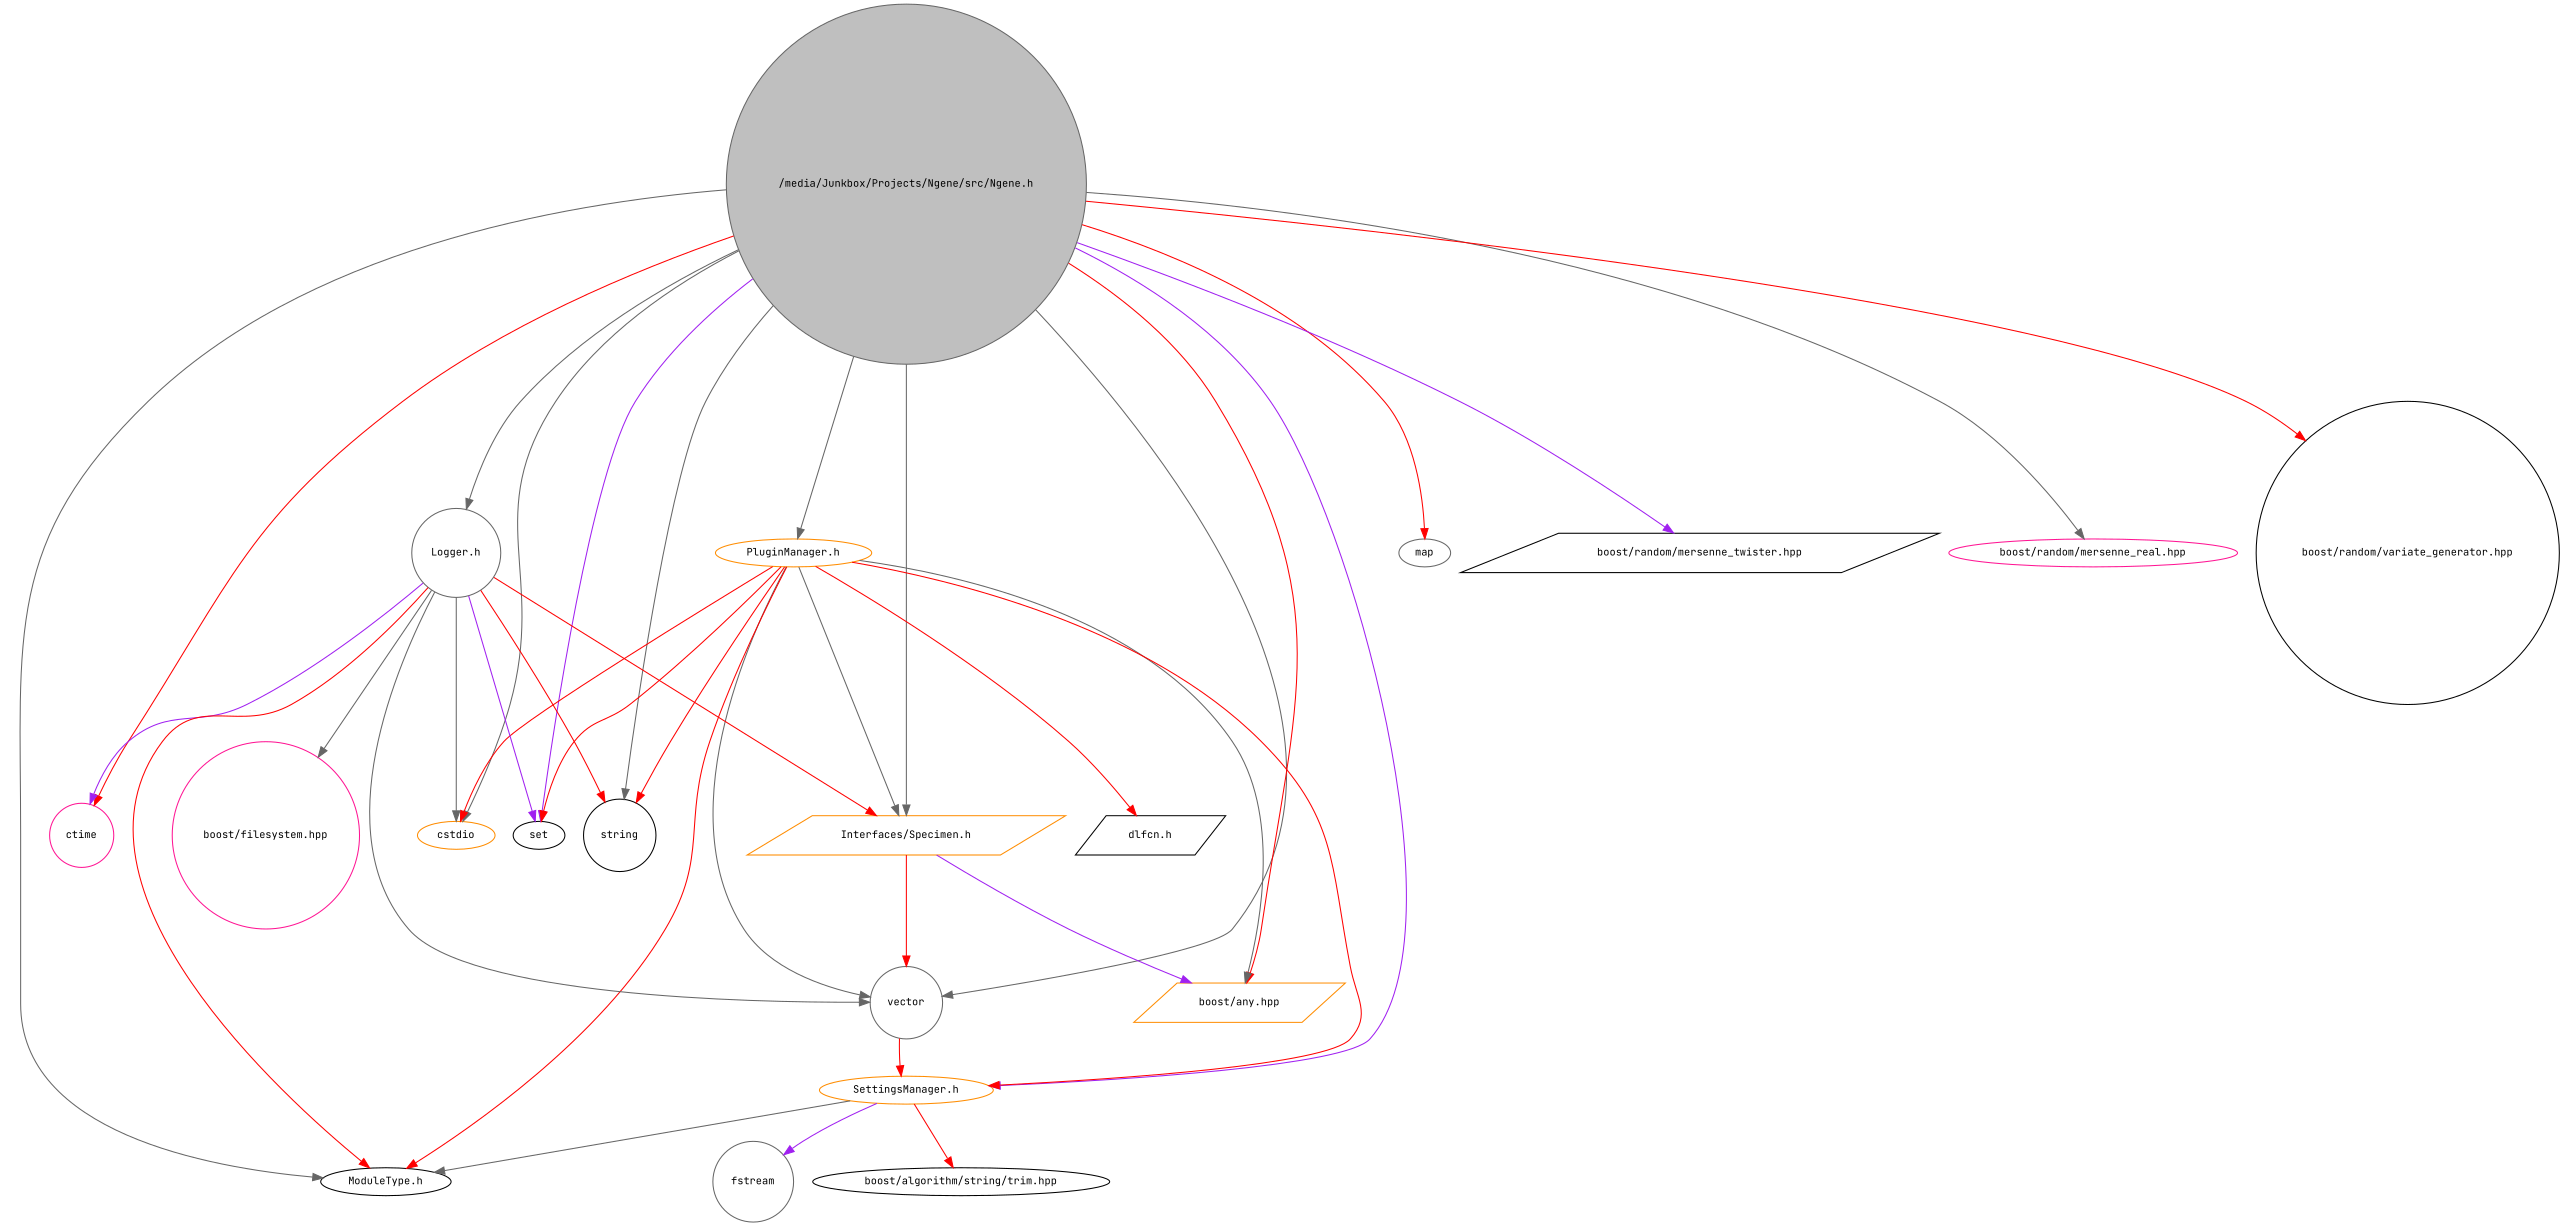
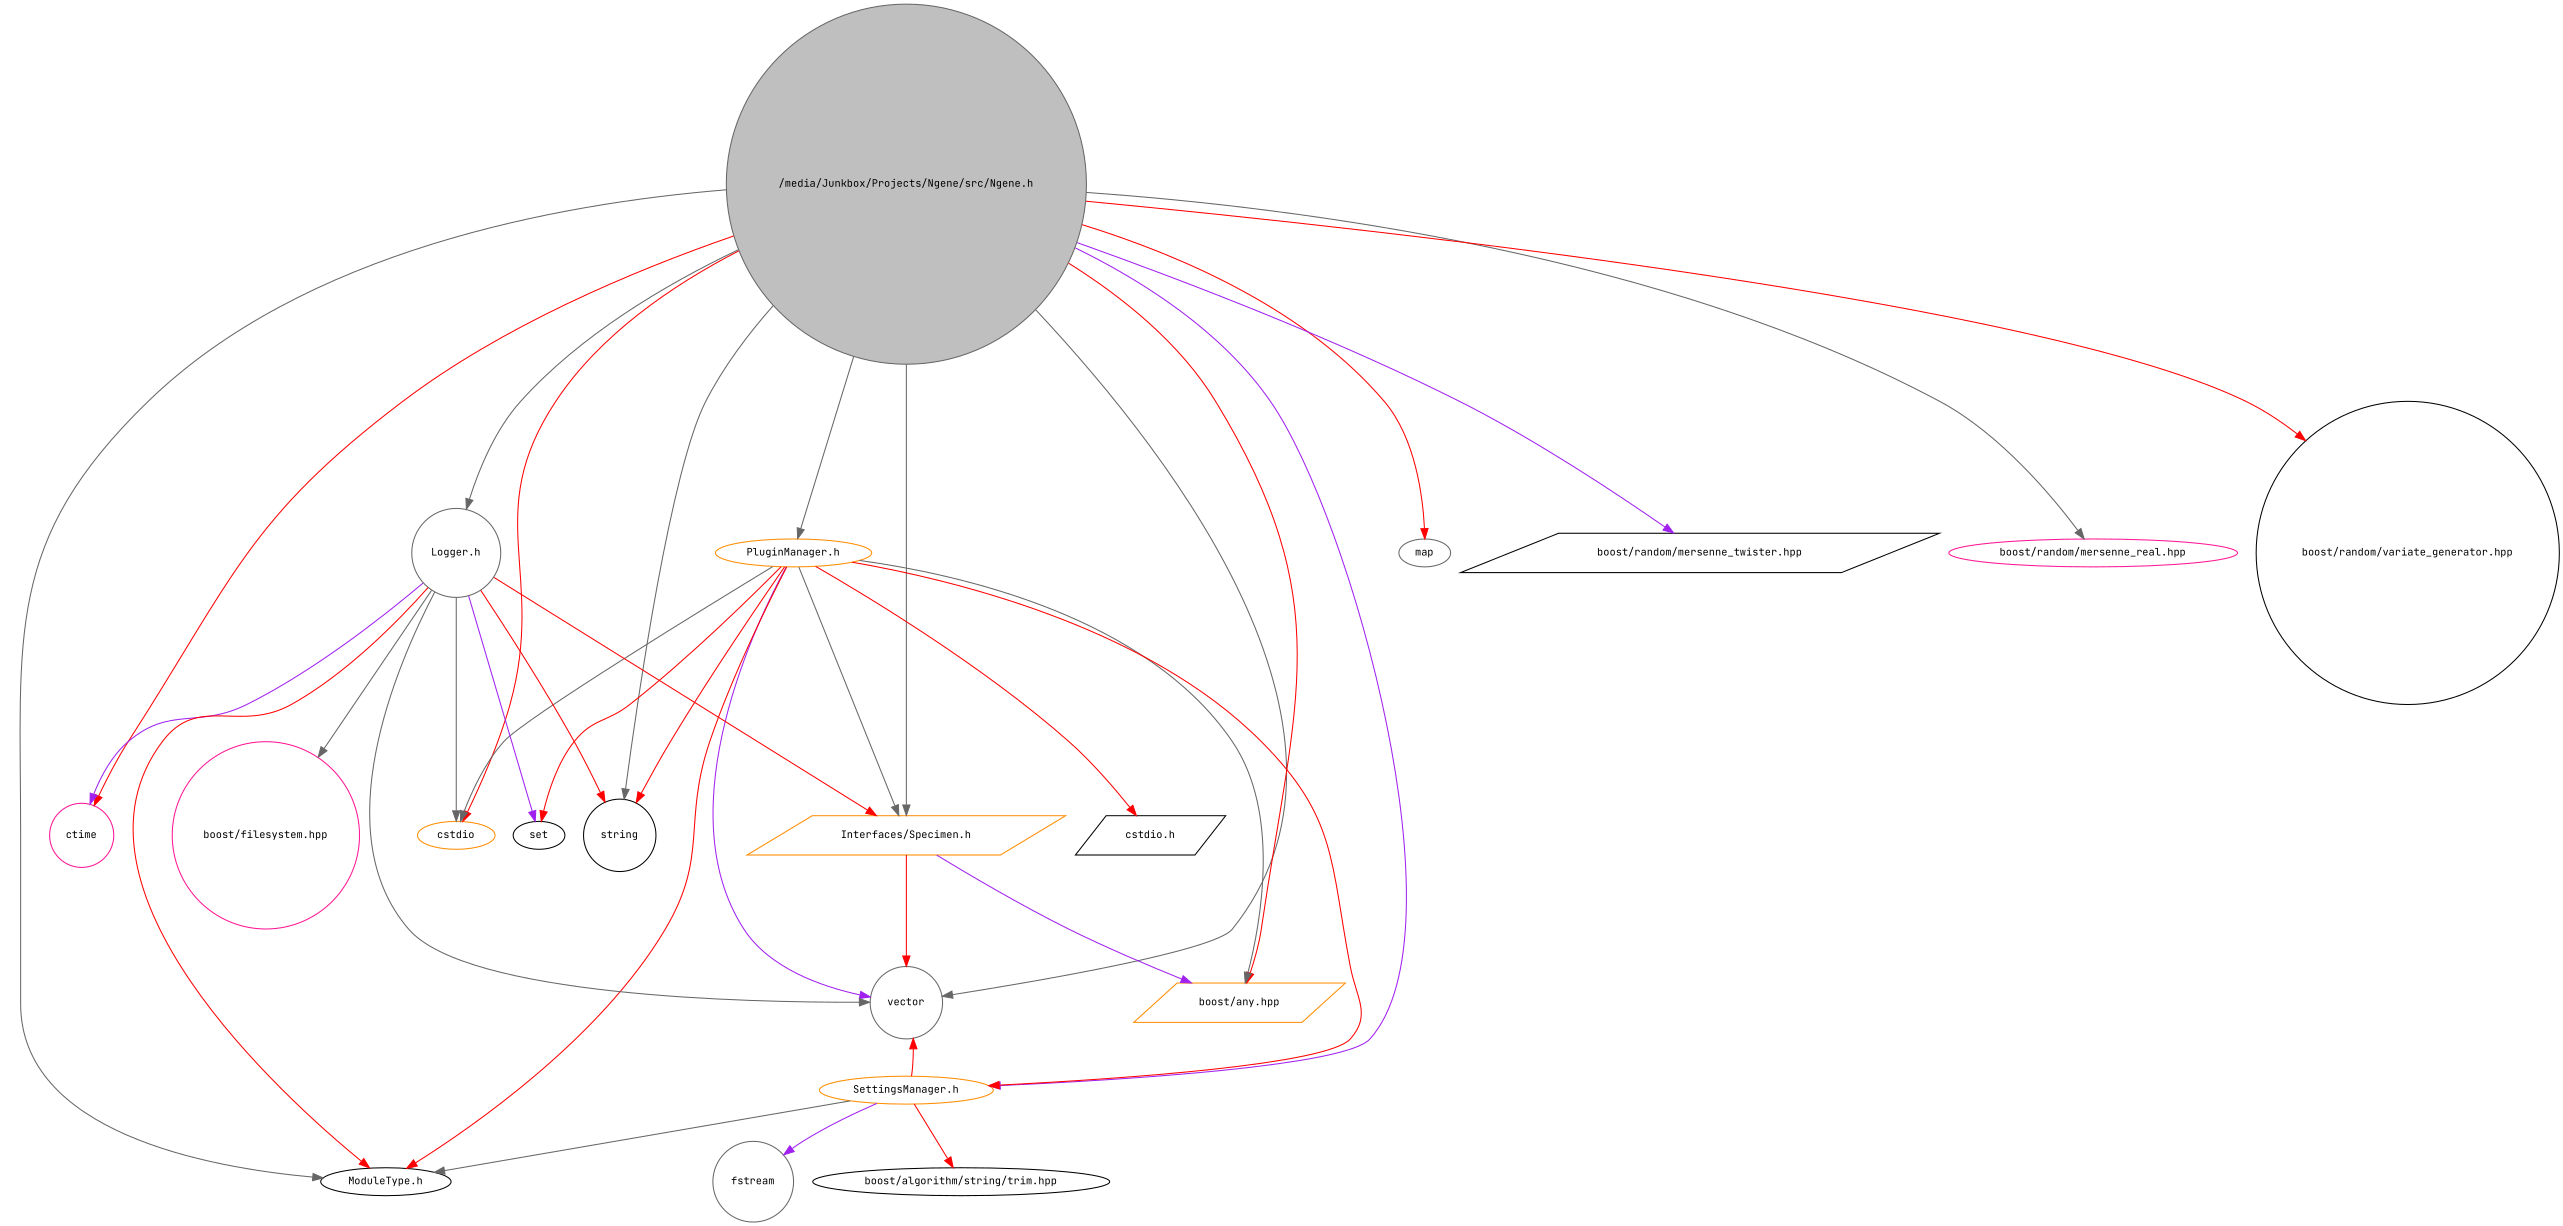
(521, 488) -> (521, 488)
(595, 520) -> none
(602, 673) -> (602, 673)
(714, 813) -> (714, 813)
(1151, 835) -> (1151, 835)
(899, 1052) -> (913, 1063)
